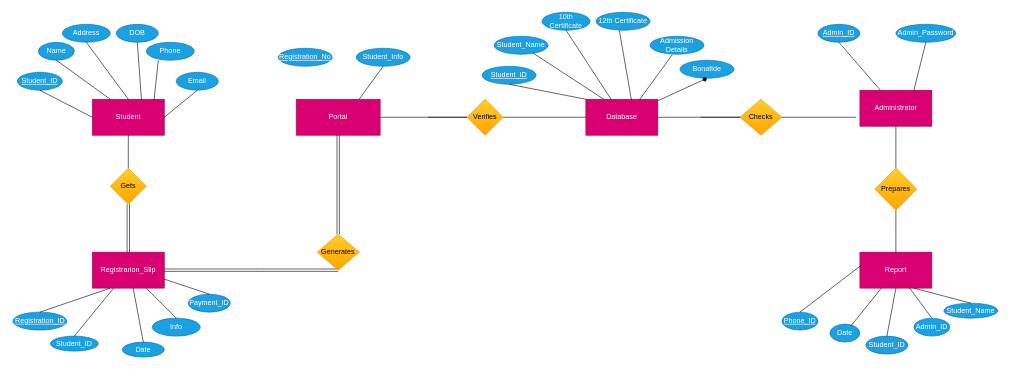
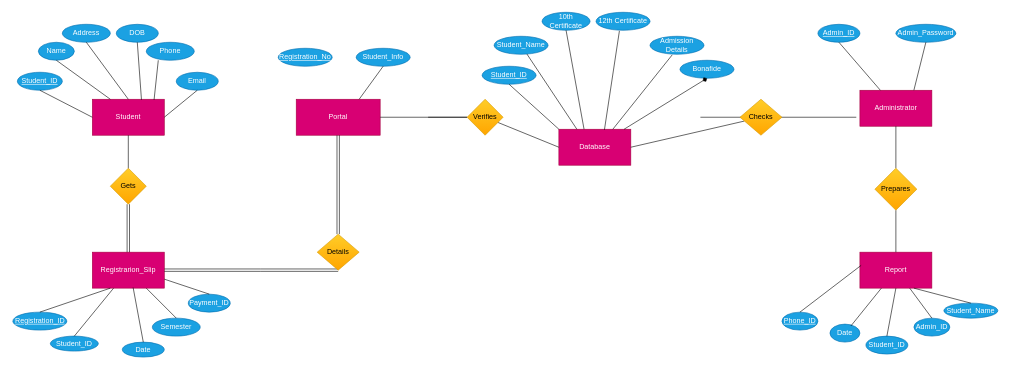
(622, 117) -> (595, 147)
(338, 252) -> (338, 252)
(176, 327) -> (176, 327)
